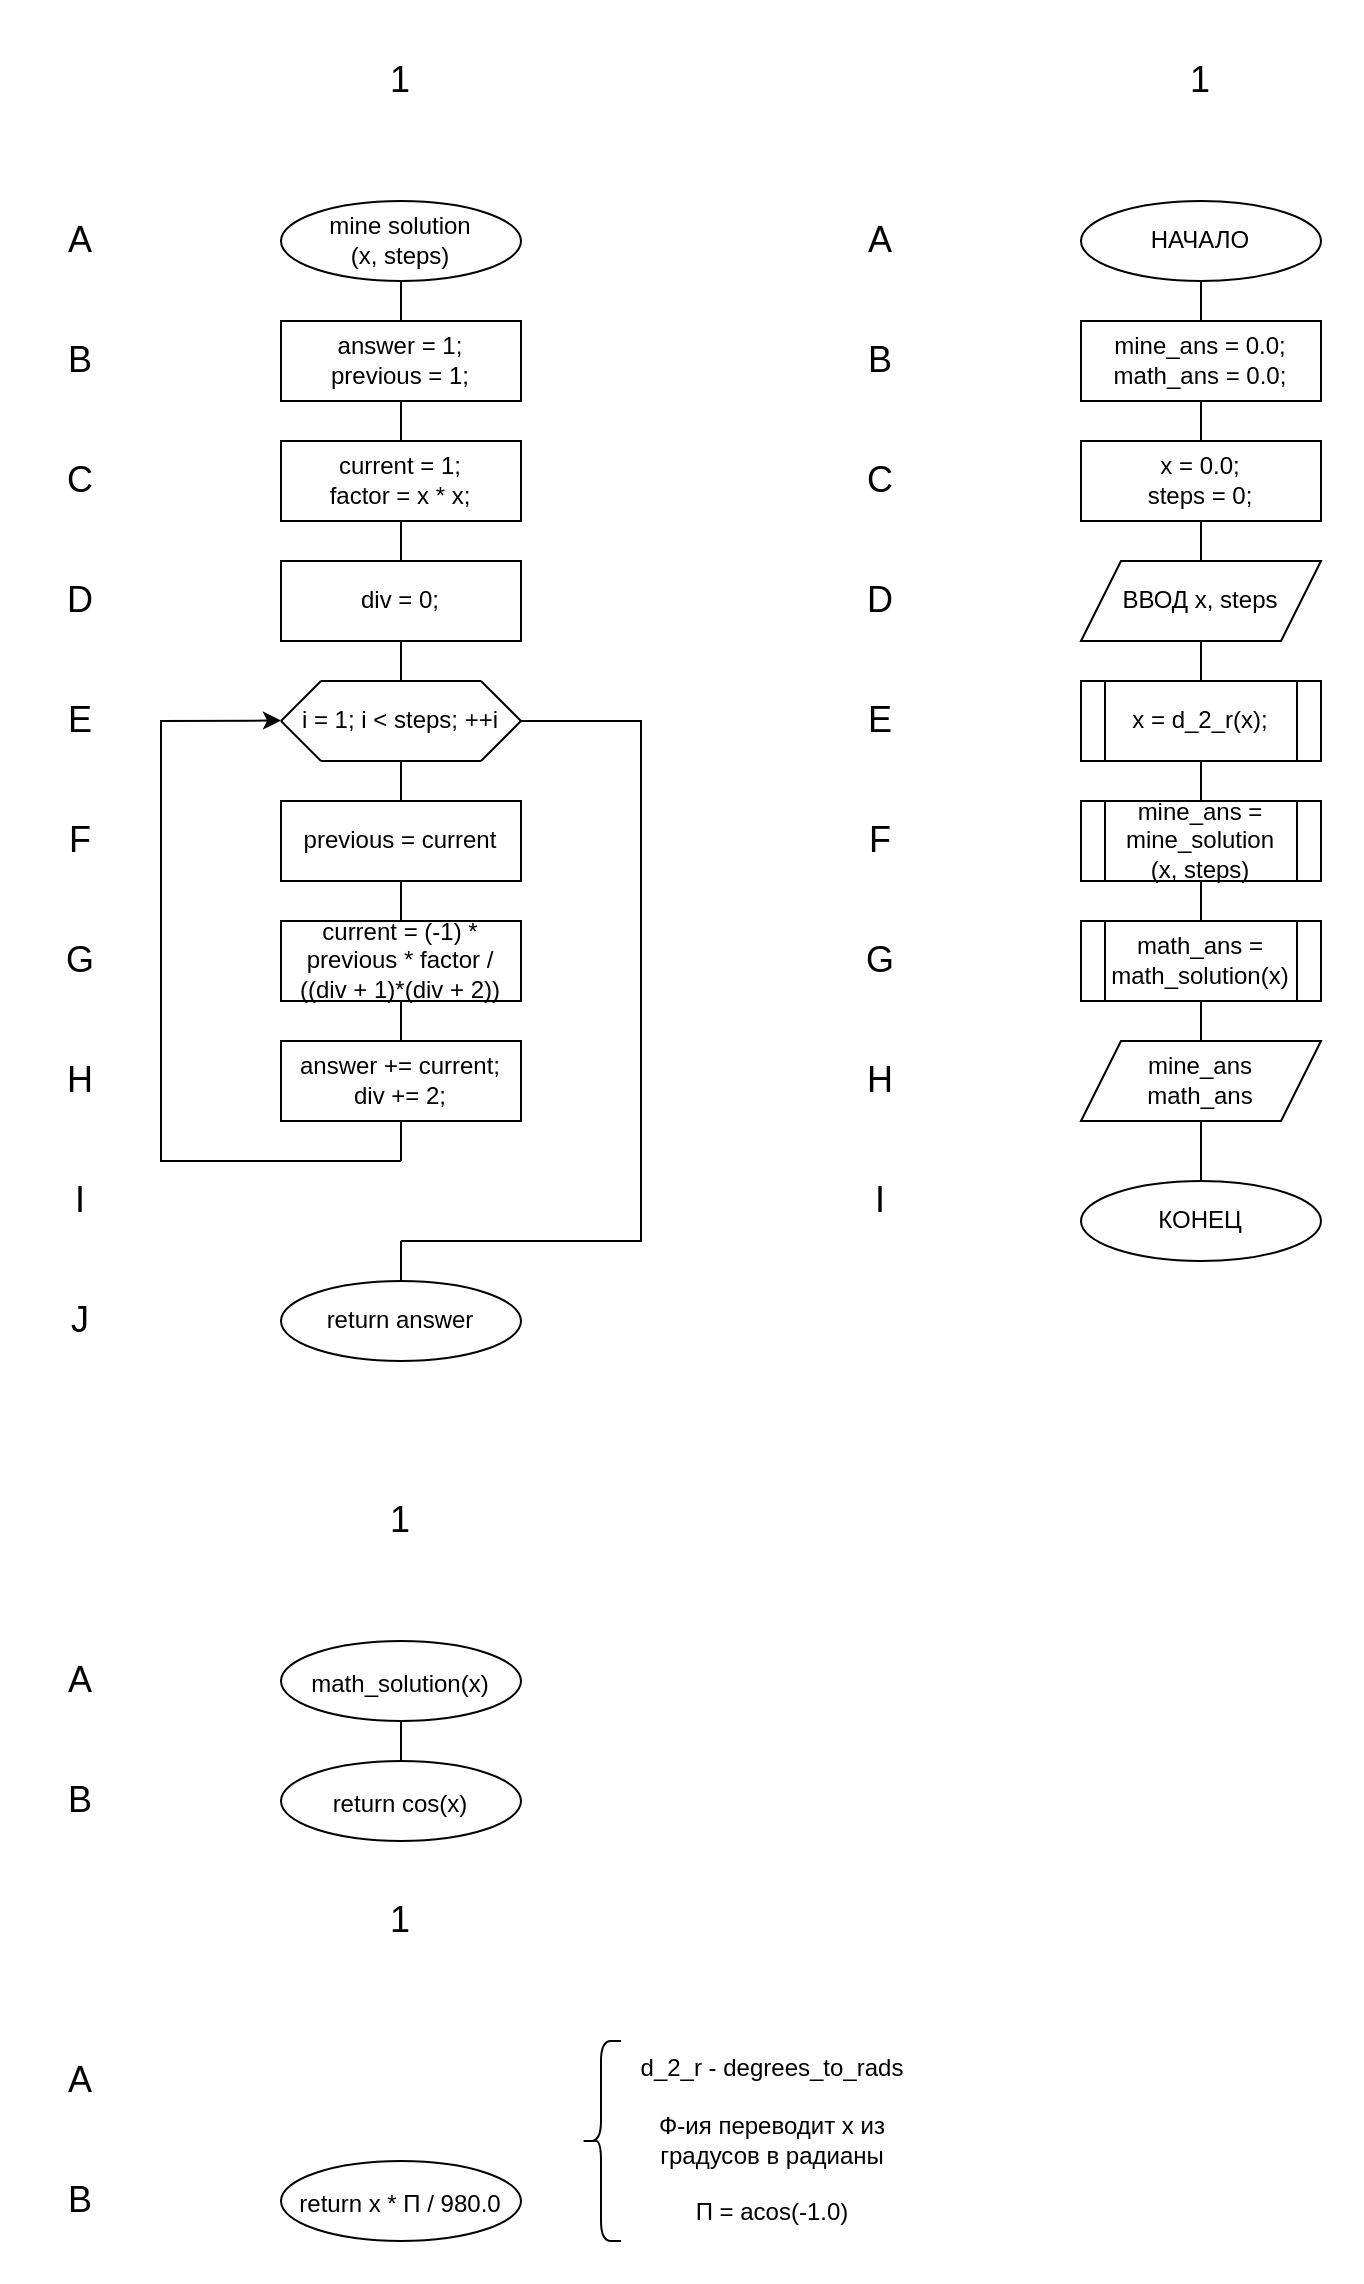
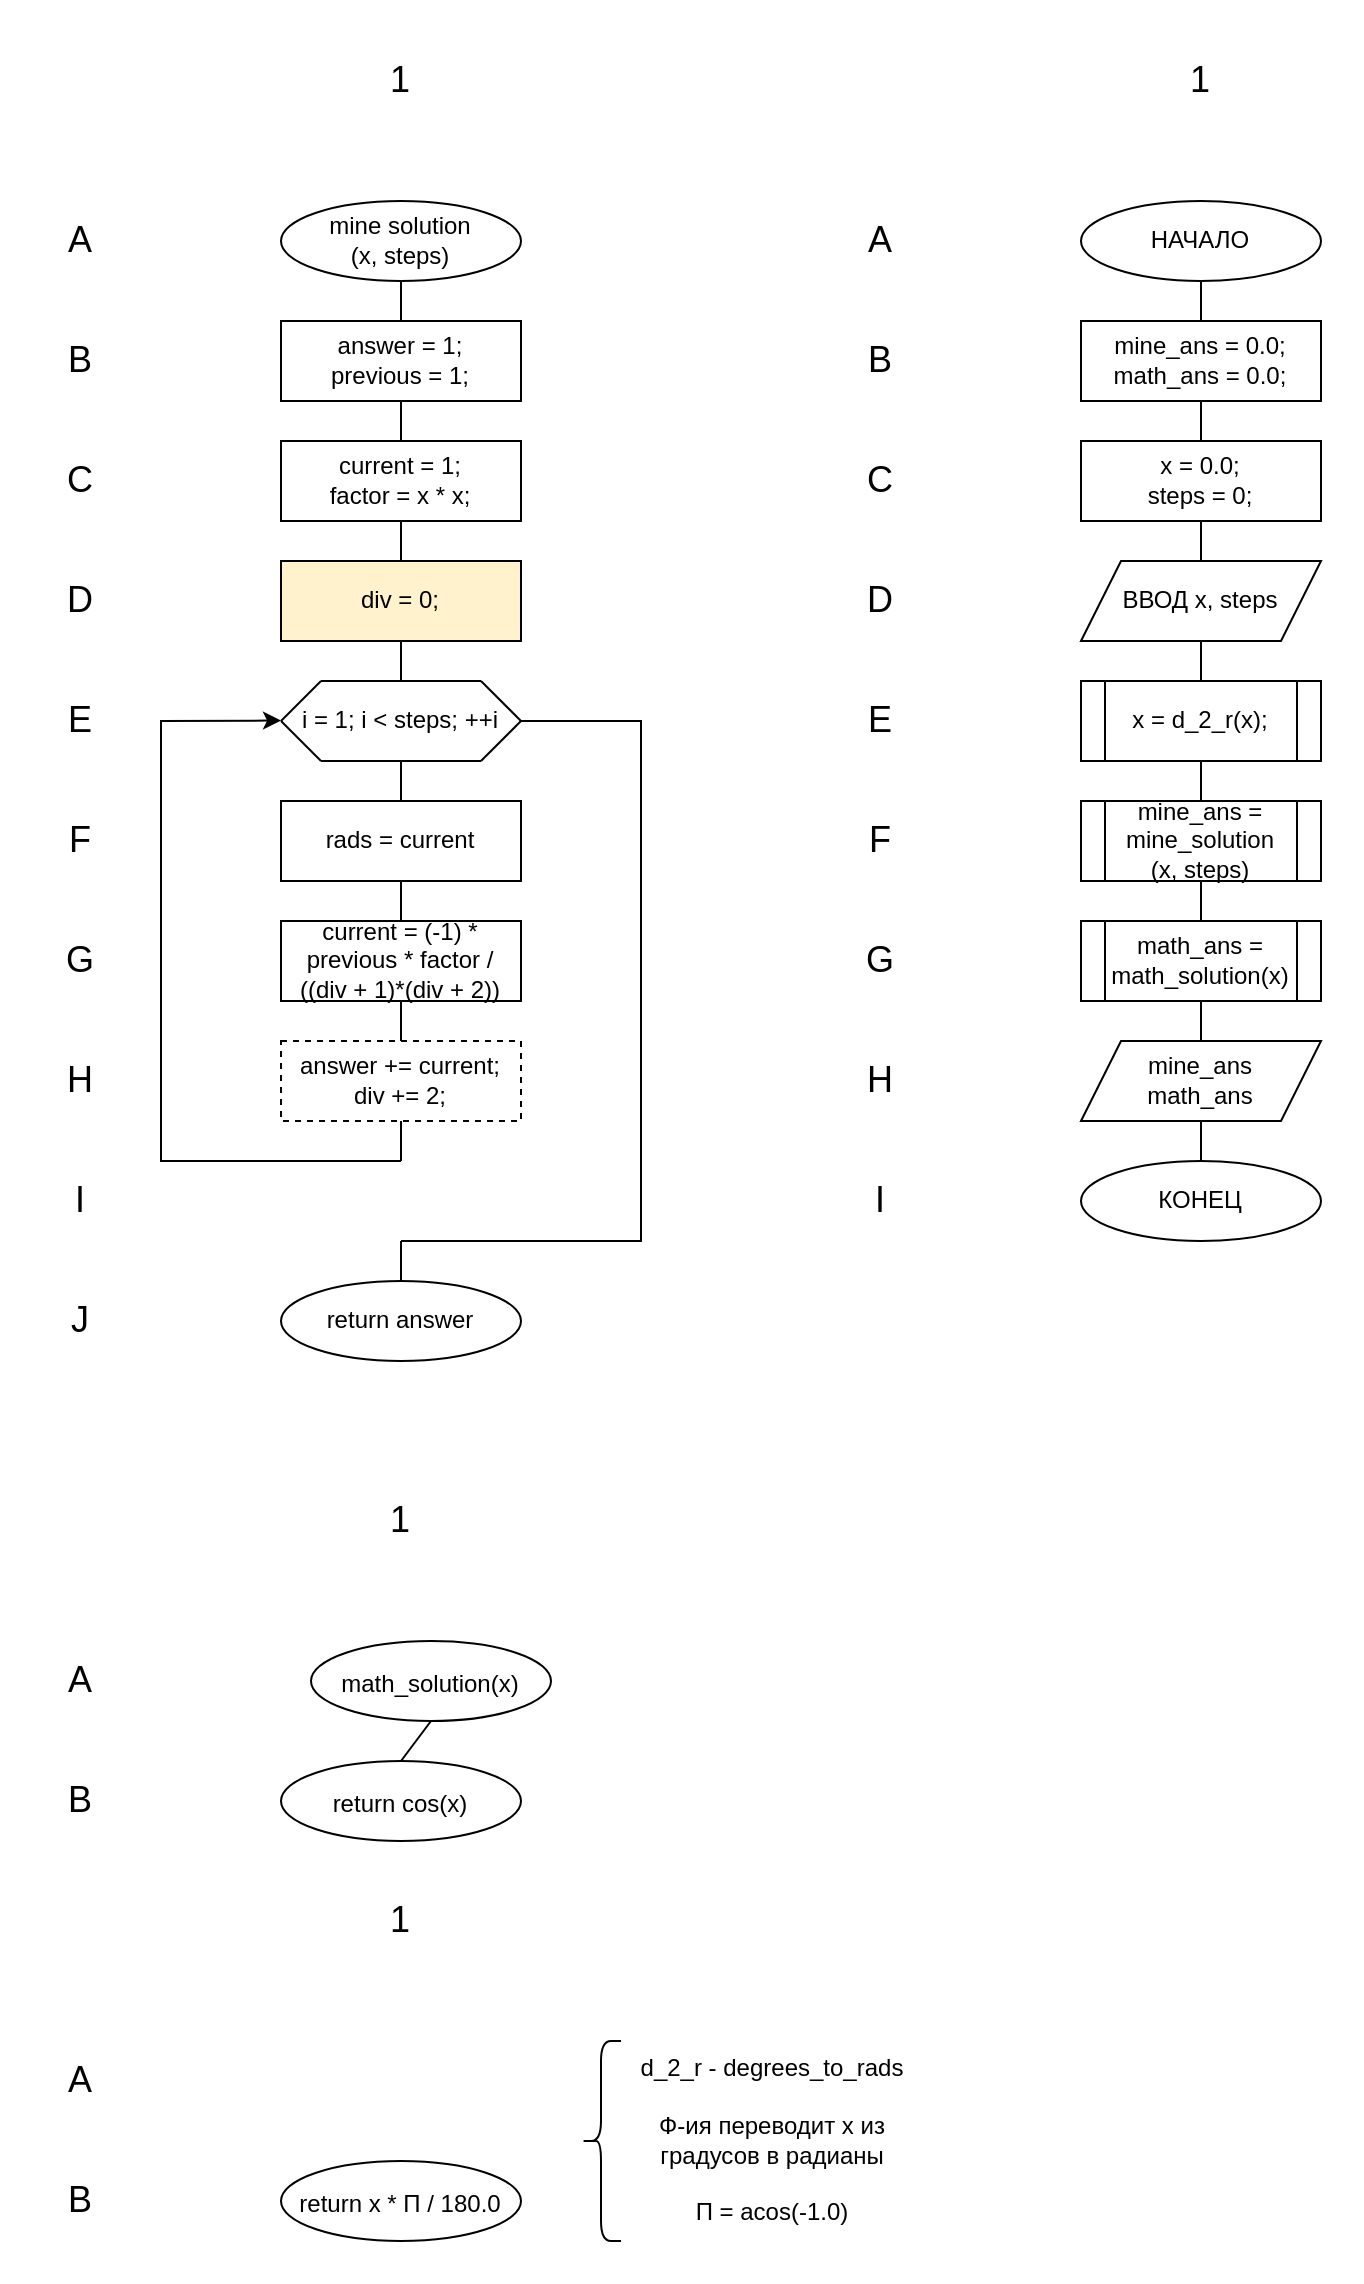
(401, 601) -> (401, 601)
(401, 841) -> (401, 841)
(401, 1081) -> (401, 1081)
(1201, 1221) -> (1201, 1201)
(401, 1681) -> (431, 1681)
(401, 2201) -> (401, 2201)
